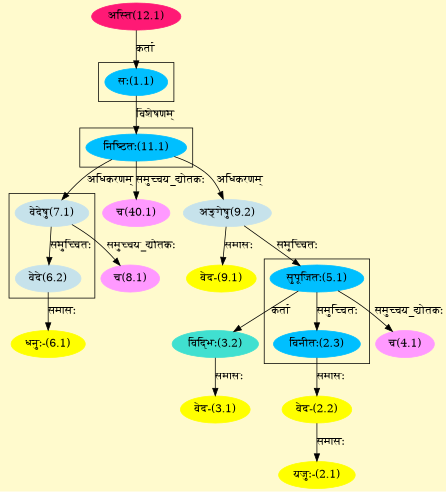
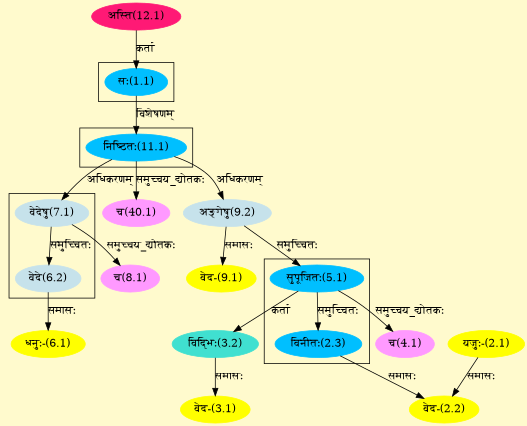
(317, 438) -> (467, 374)
